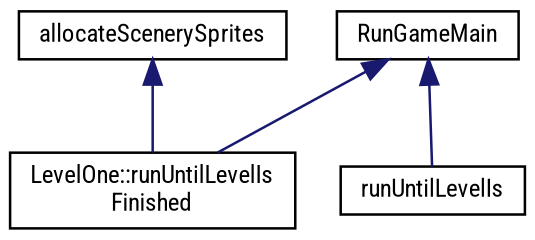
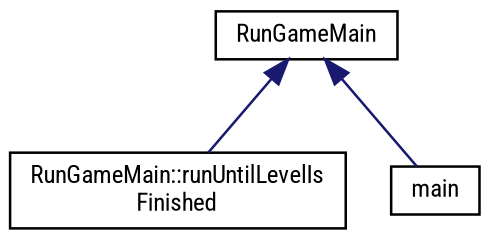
(153, 35) -> none
(153, 191) -> (178, 191)
(433, 191) -> (435, 191)
